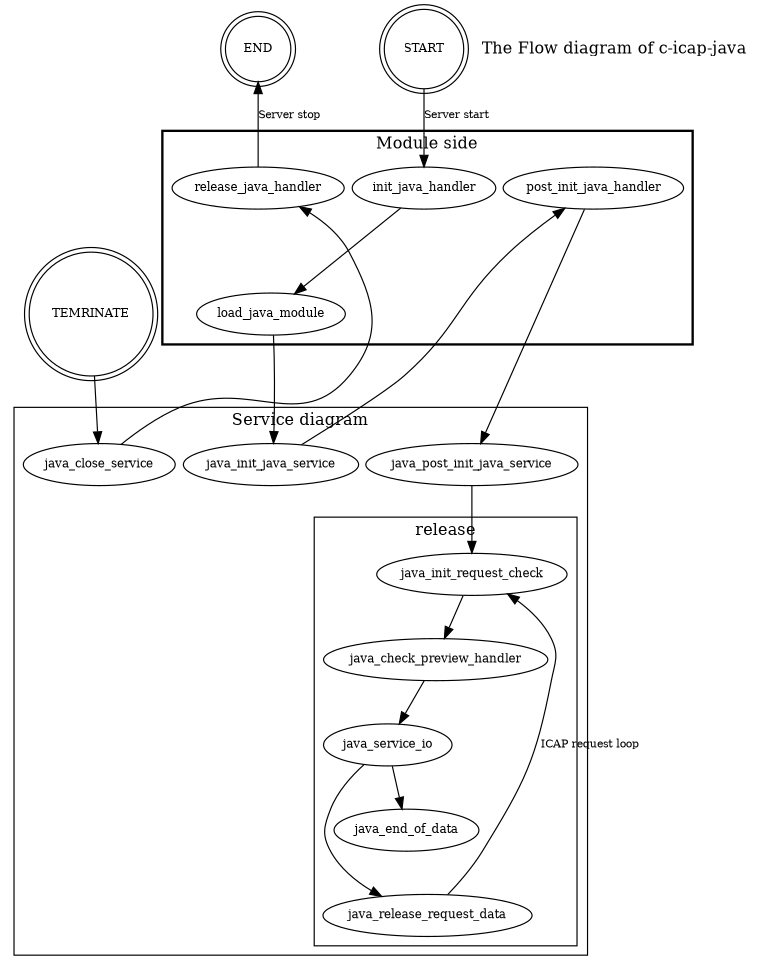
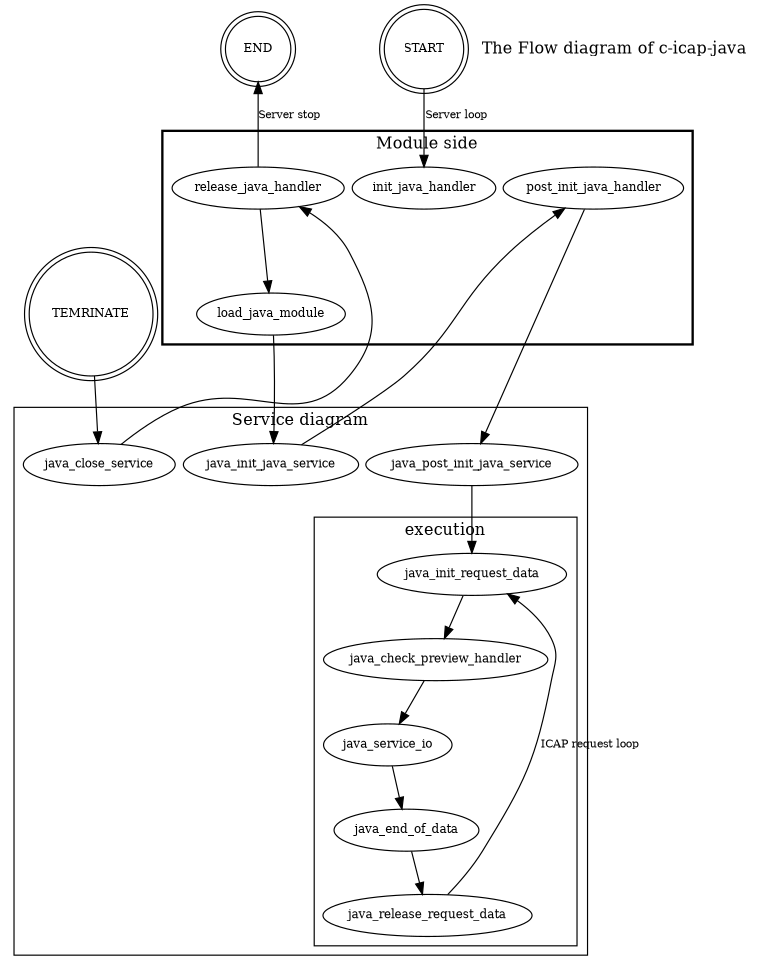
(457, 116) -> (457, 116)
(355, 245) -> (264, 245)
(446, 531) -> (446, 531)
(472, 574) -> (472, 574)
(325, 831) -> (416, 867)
